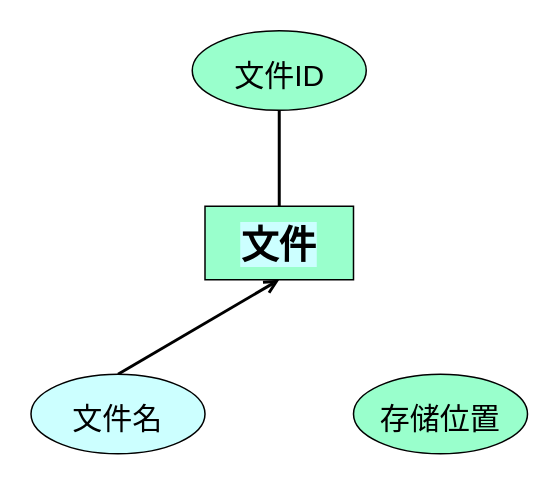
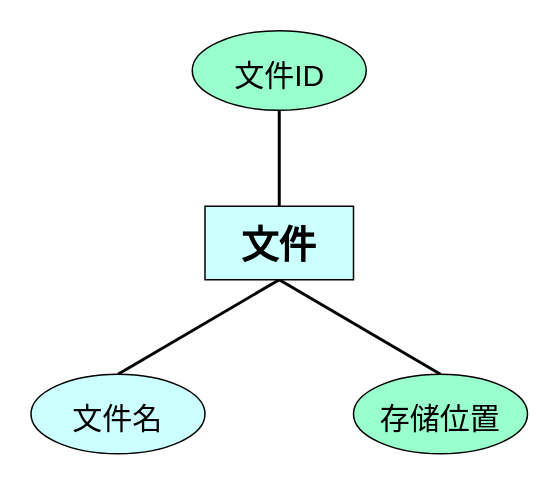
(279, 243) -> (279, 243)
(270, 285) -> (272, 284)
none -> (360, 328)
